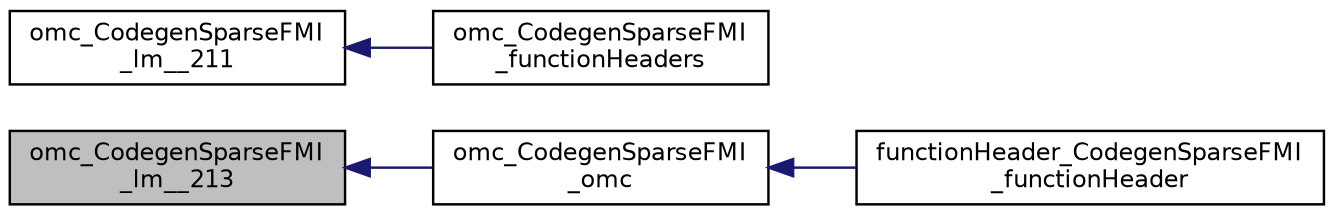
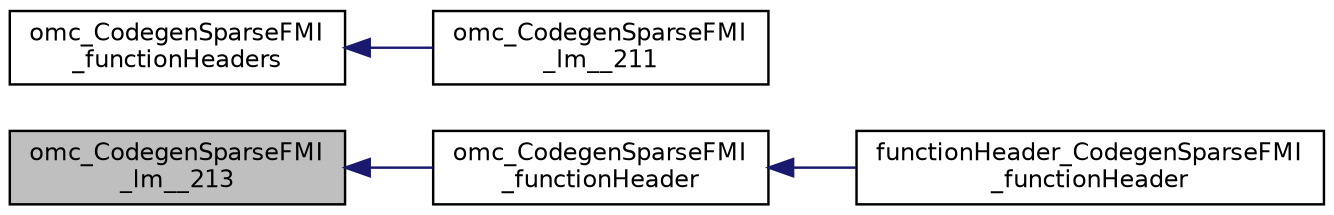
(401, 48) -> (401, 48)
(601, 168) -> (601, 168)
